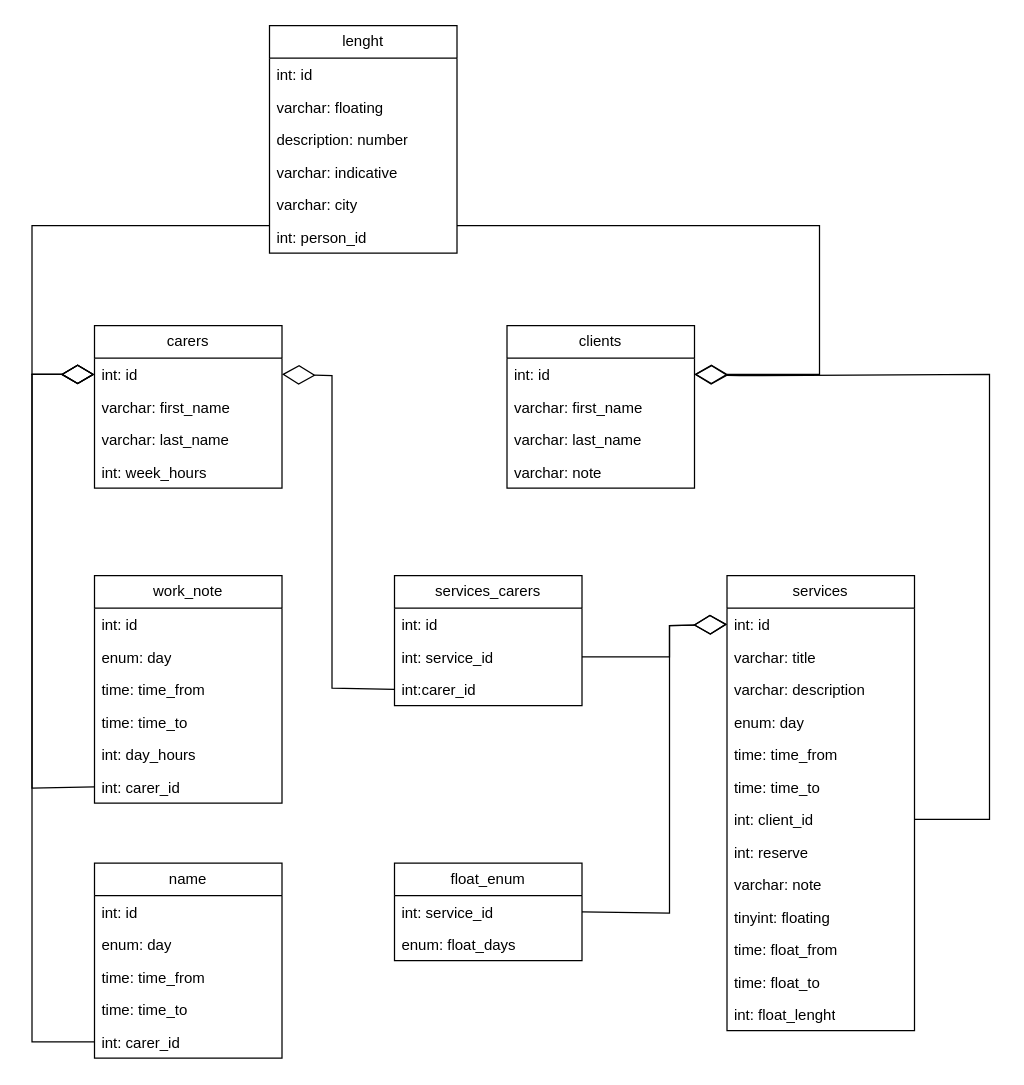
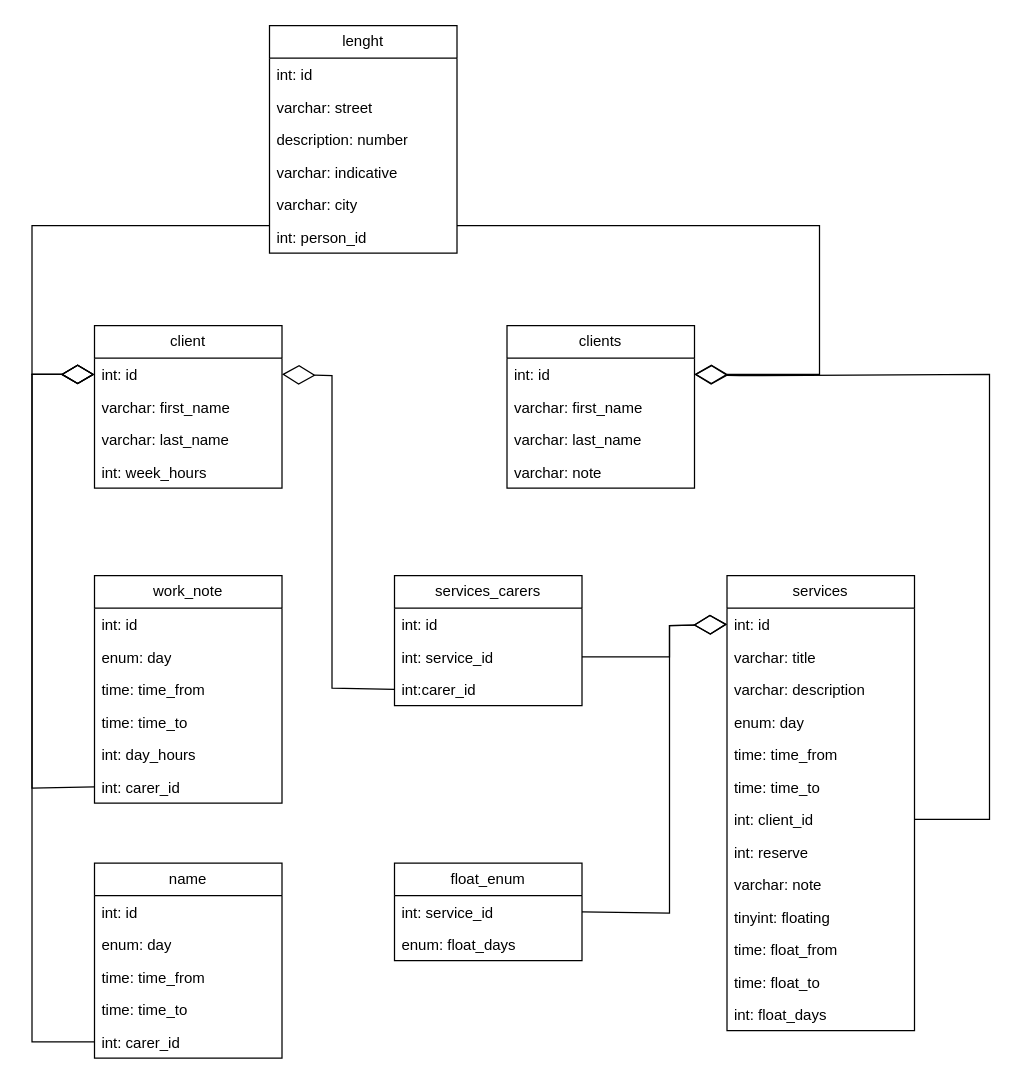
(340, 108) -> (336, 108)
(188, 342) -> (188, 342)
(796, 1016) -> (790, 1016)
